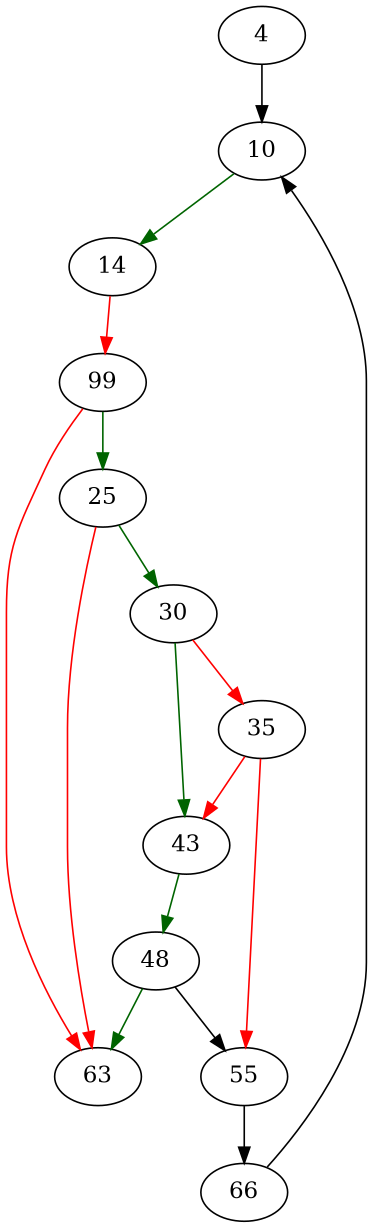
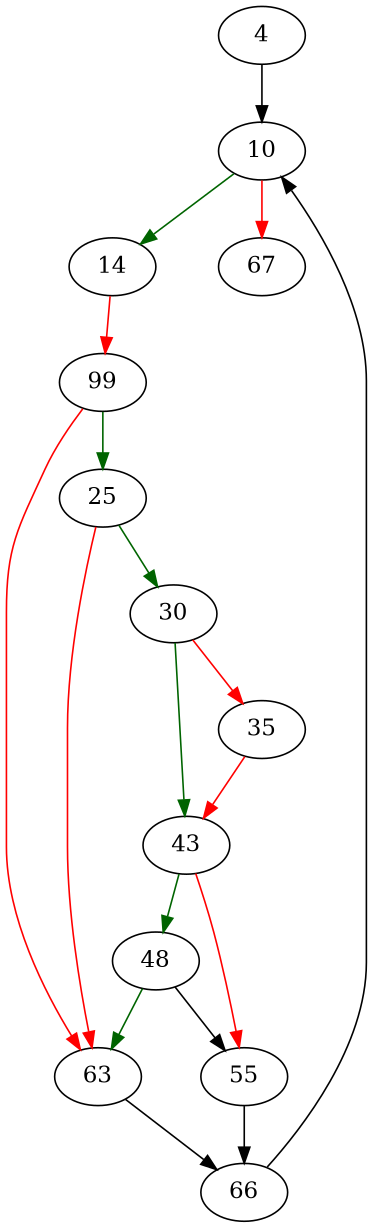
none -> (262, 267)
(254, 895) -> (219, 952)
none -> (165, 1130)
